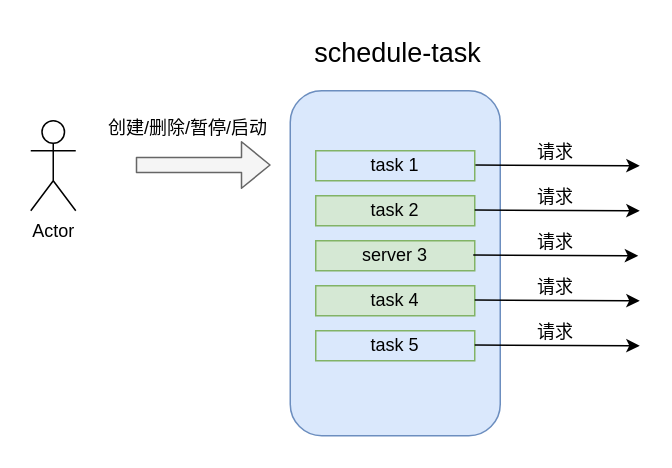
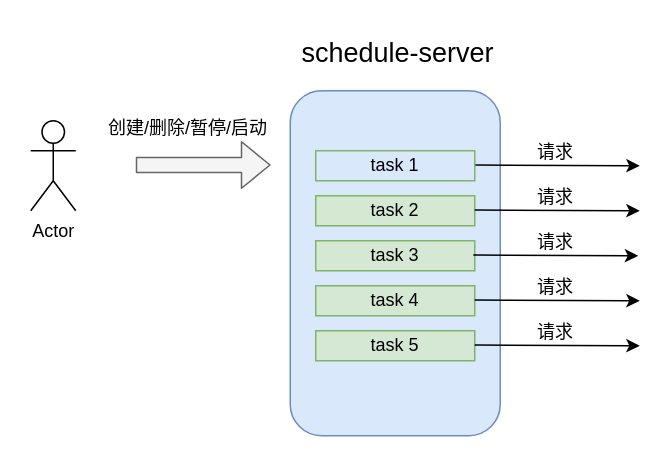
(398, 53) -> (398, 53)
(395, 256) -> (395, 256)
(395, 346) -> (395, 346)
